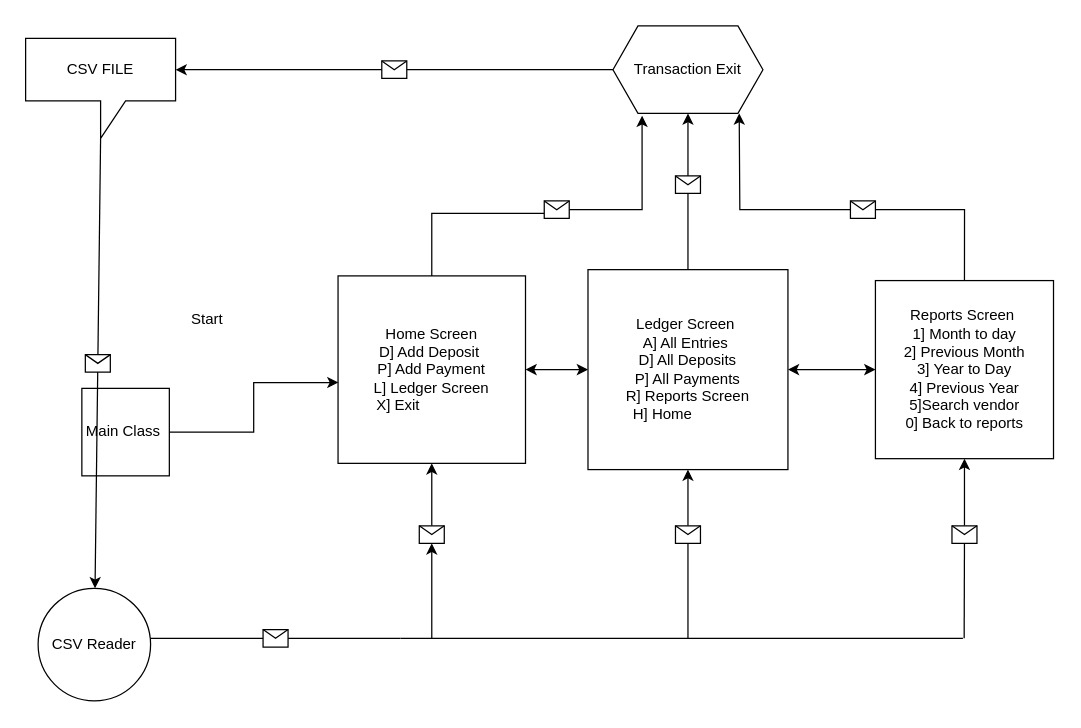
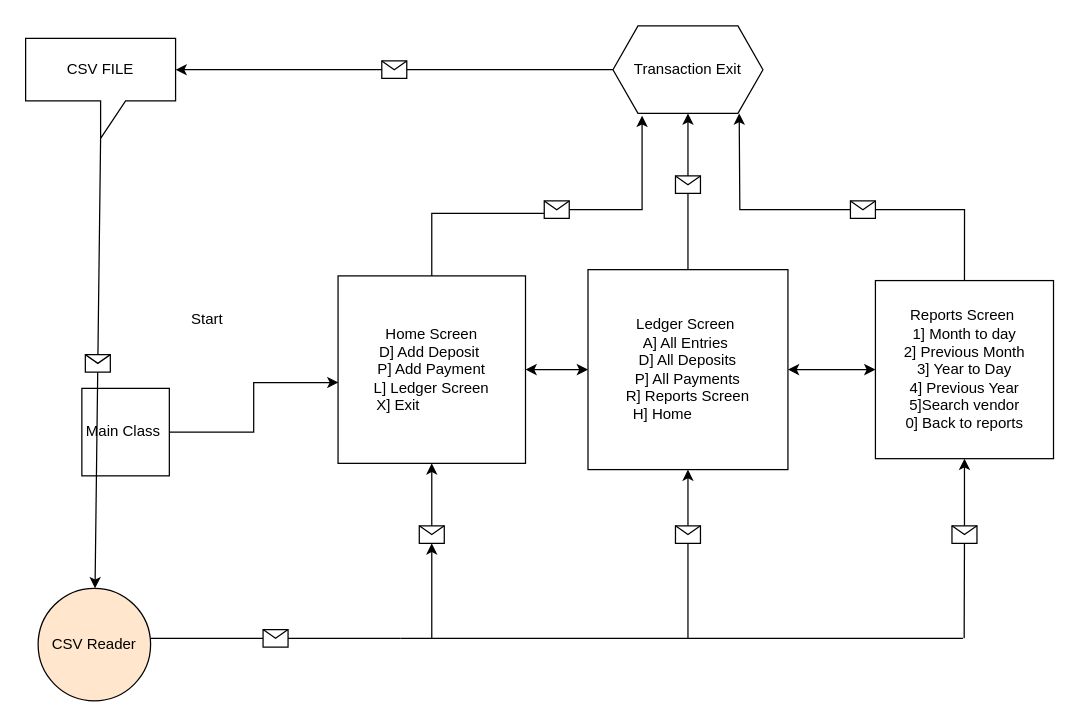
(94, 644) -> (94, 644)
